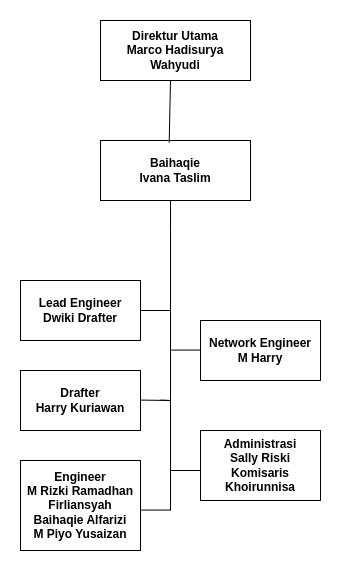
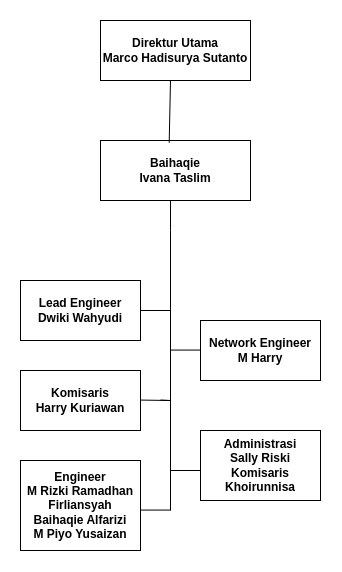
(176, 51) -> (176, 51)
(81, 311) -> (81, 311)
(81, 401) -> (81, 401)
